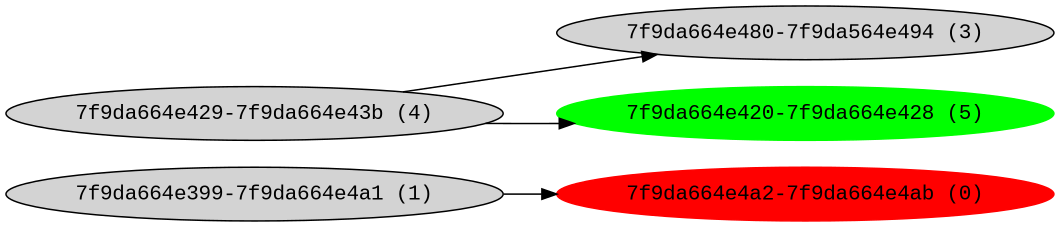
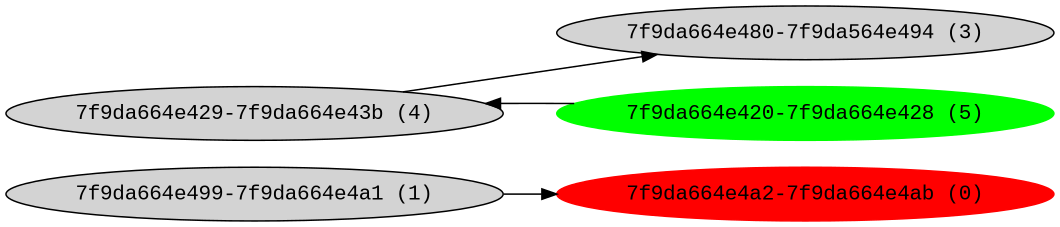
(522, 124) -> (537, 103)
(255, 194) -> (255, 194)
